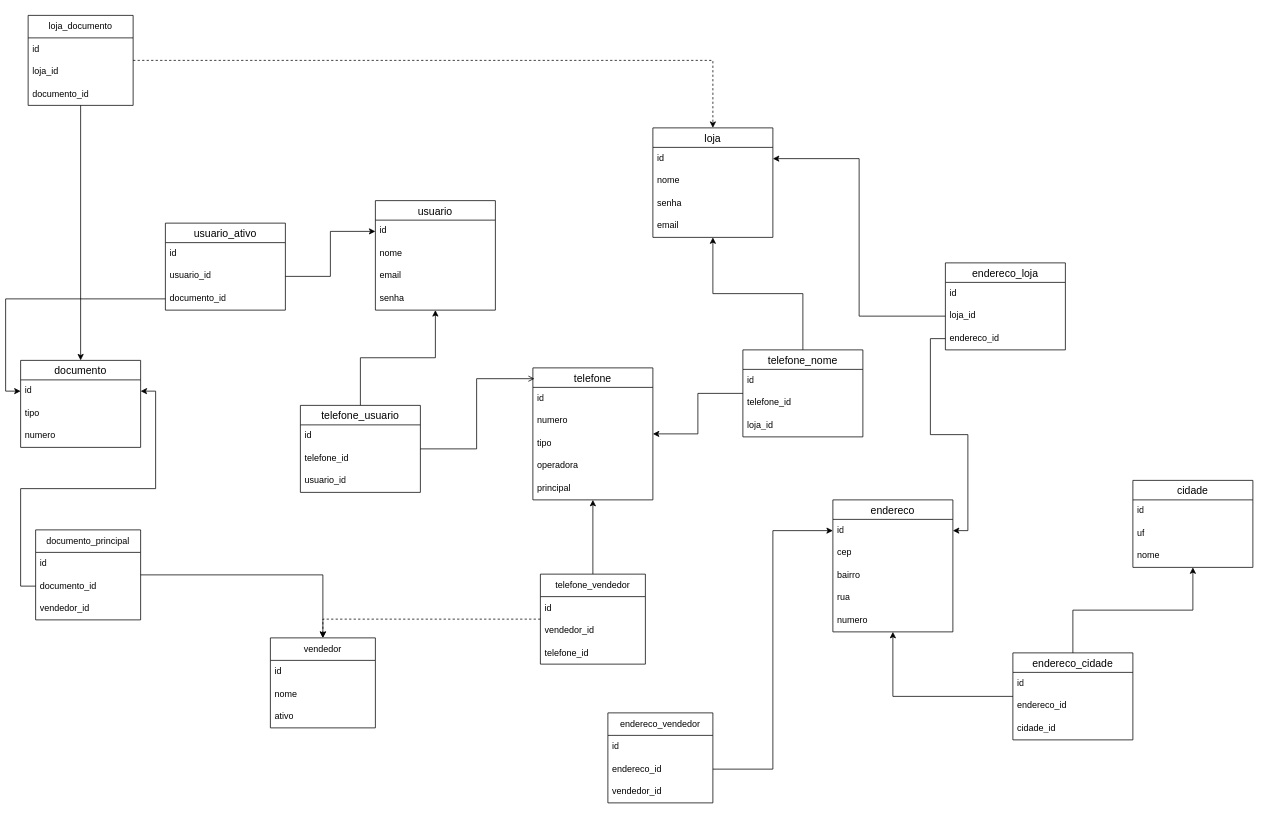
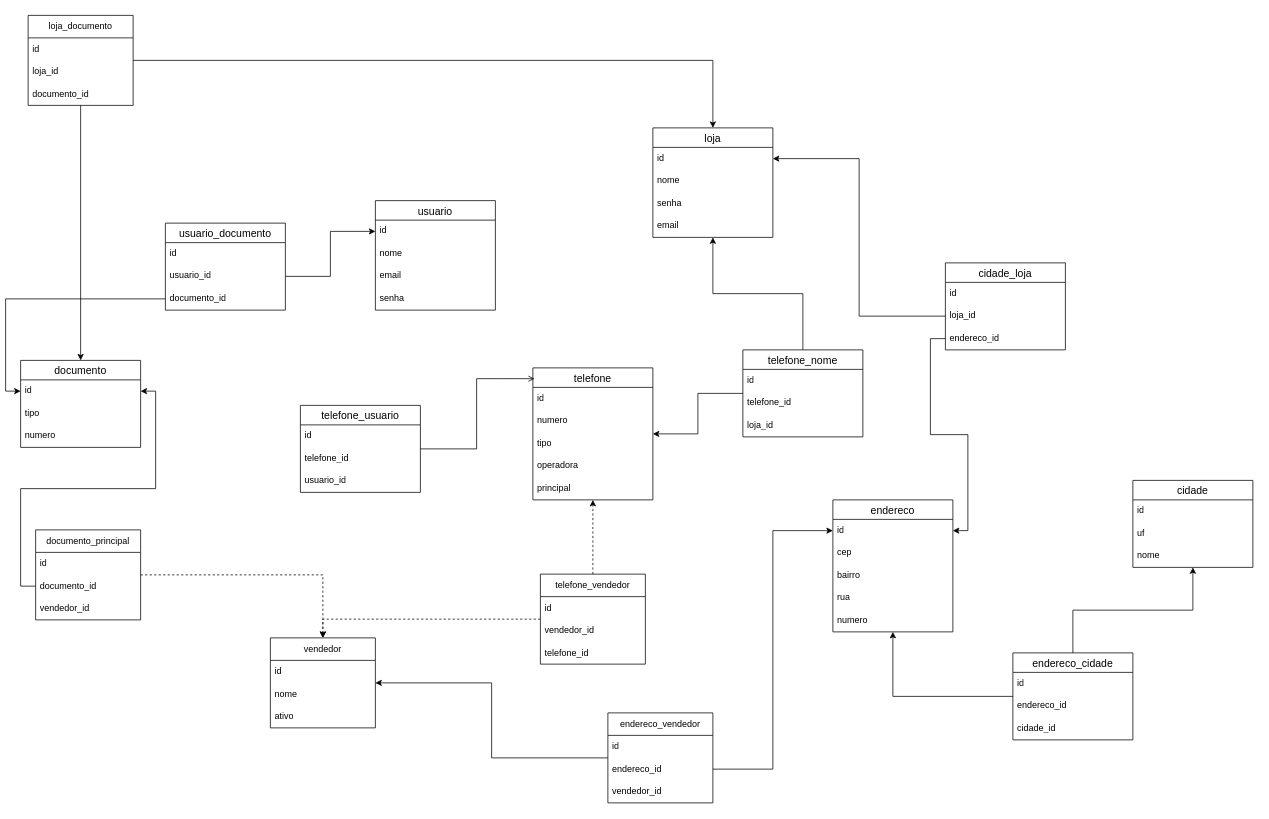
(454, 60) -> (454, 60)
(225, 234) -> (225, 234)
(1005, 273) -> (1005, 273)
(395, 358) -> none
(593, 539) -> (593, 539)
(253, 575) -> (253, 575)
none -> (492, 720)
